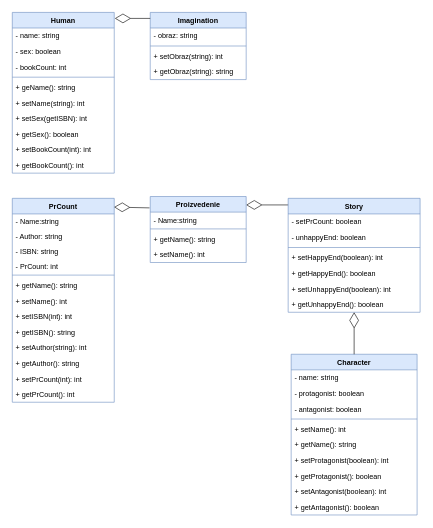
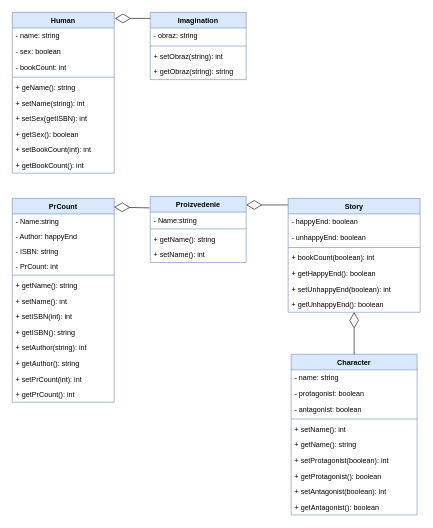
(330, 222) -> (326, 222)
(44, 236) -> (49, 236)
(341, 258) -> (337, 258)
